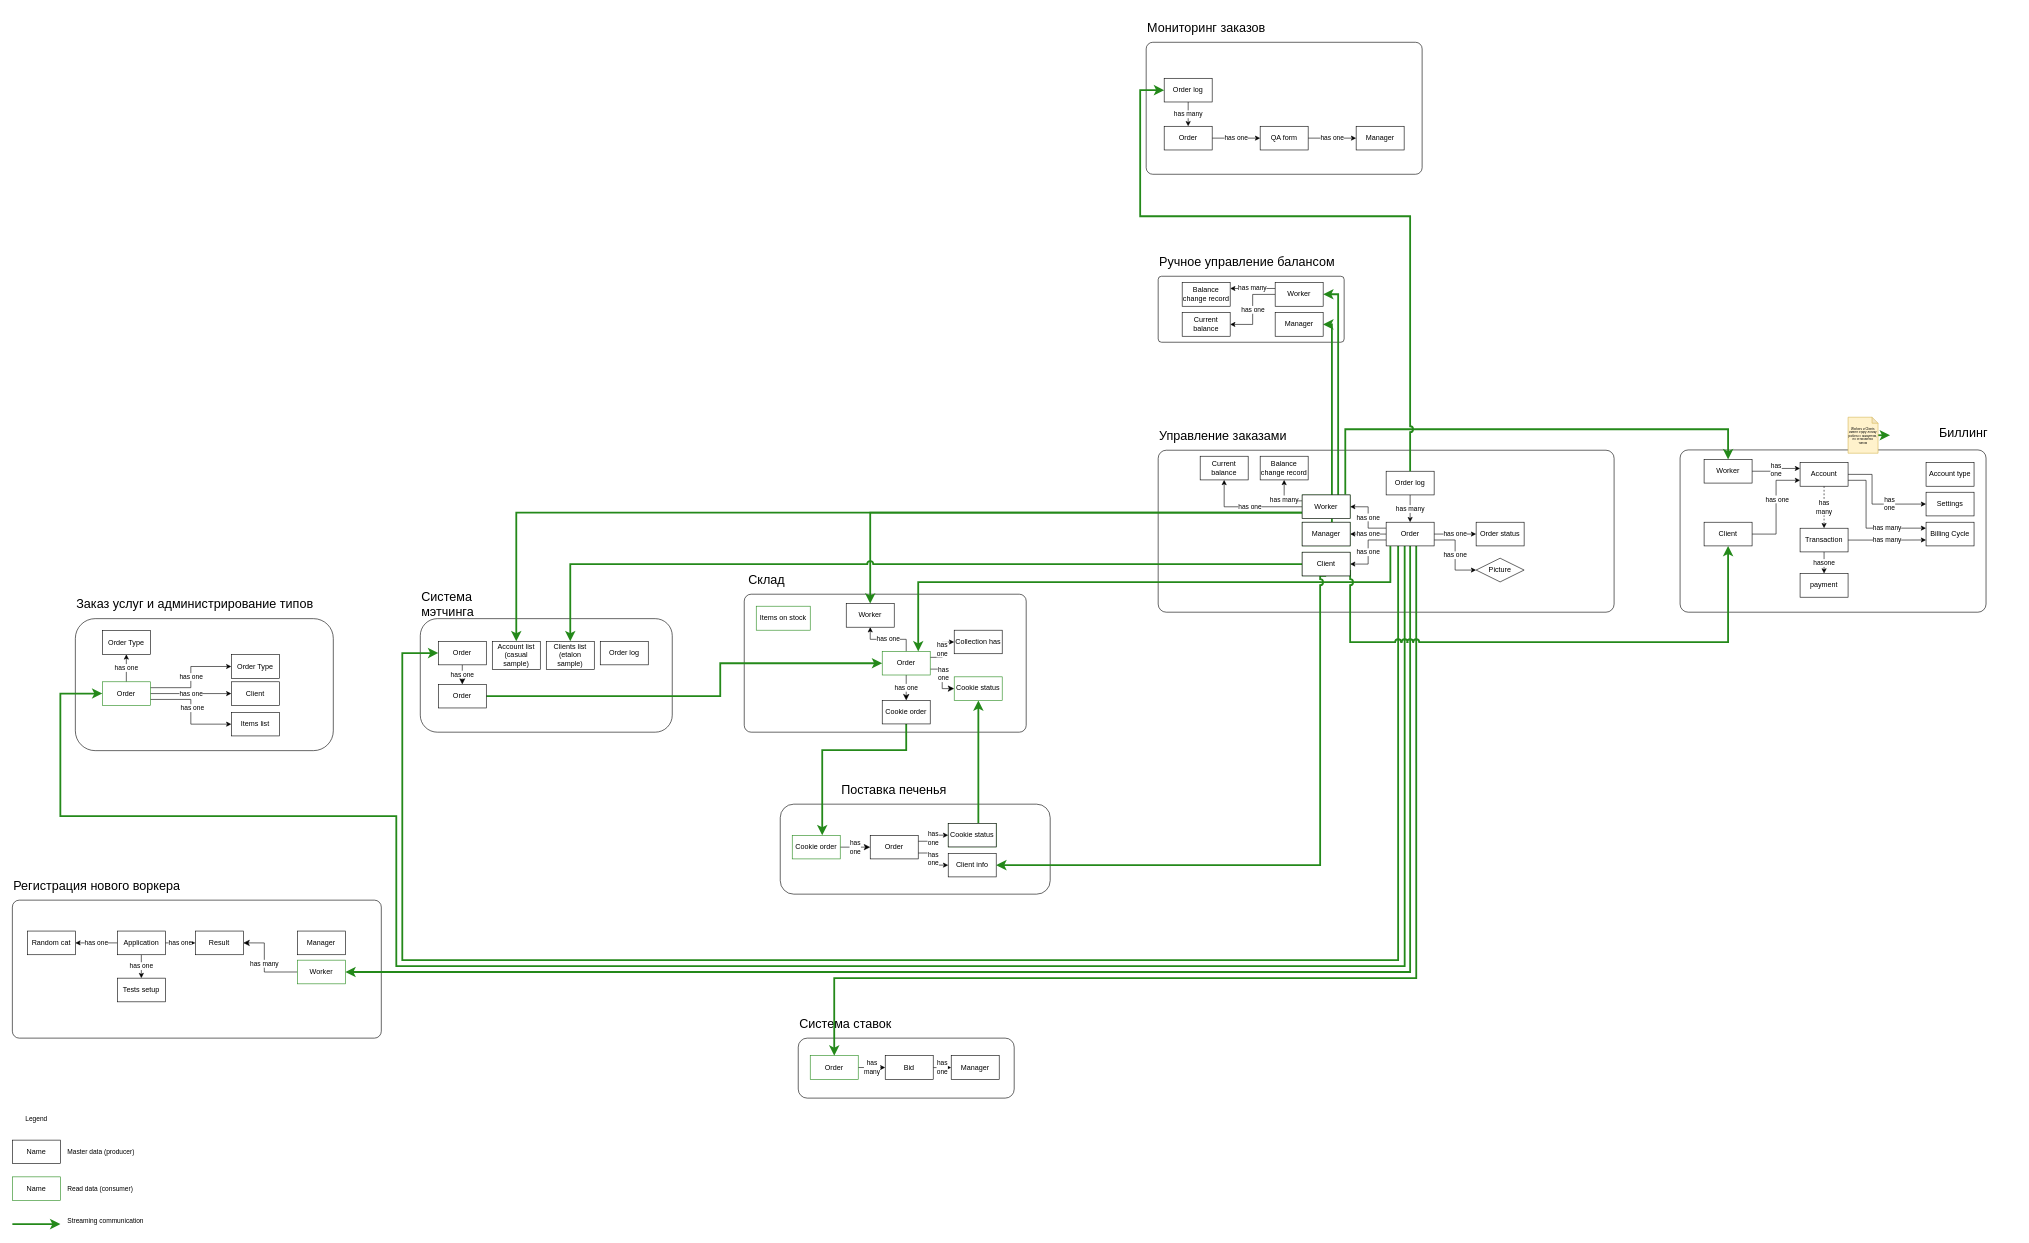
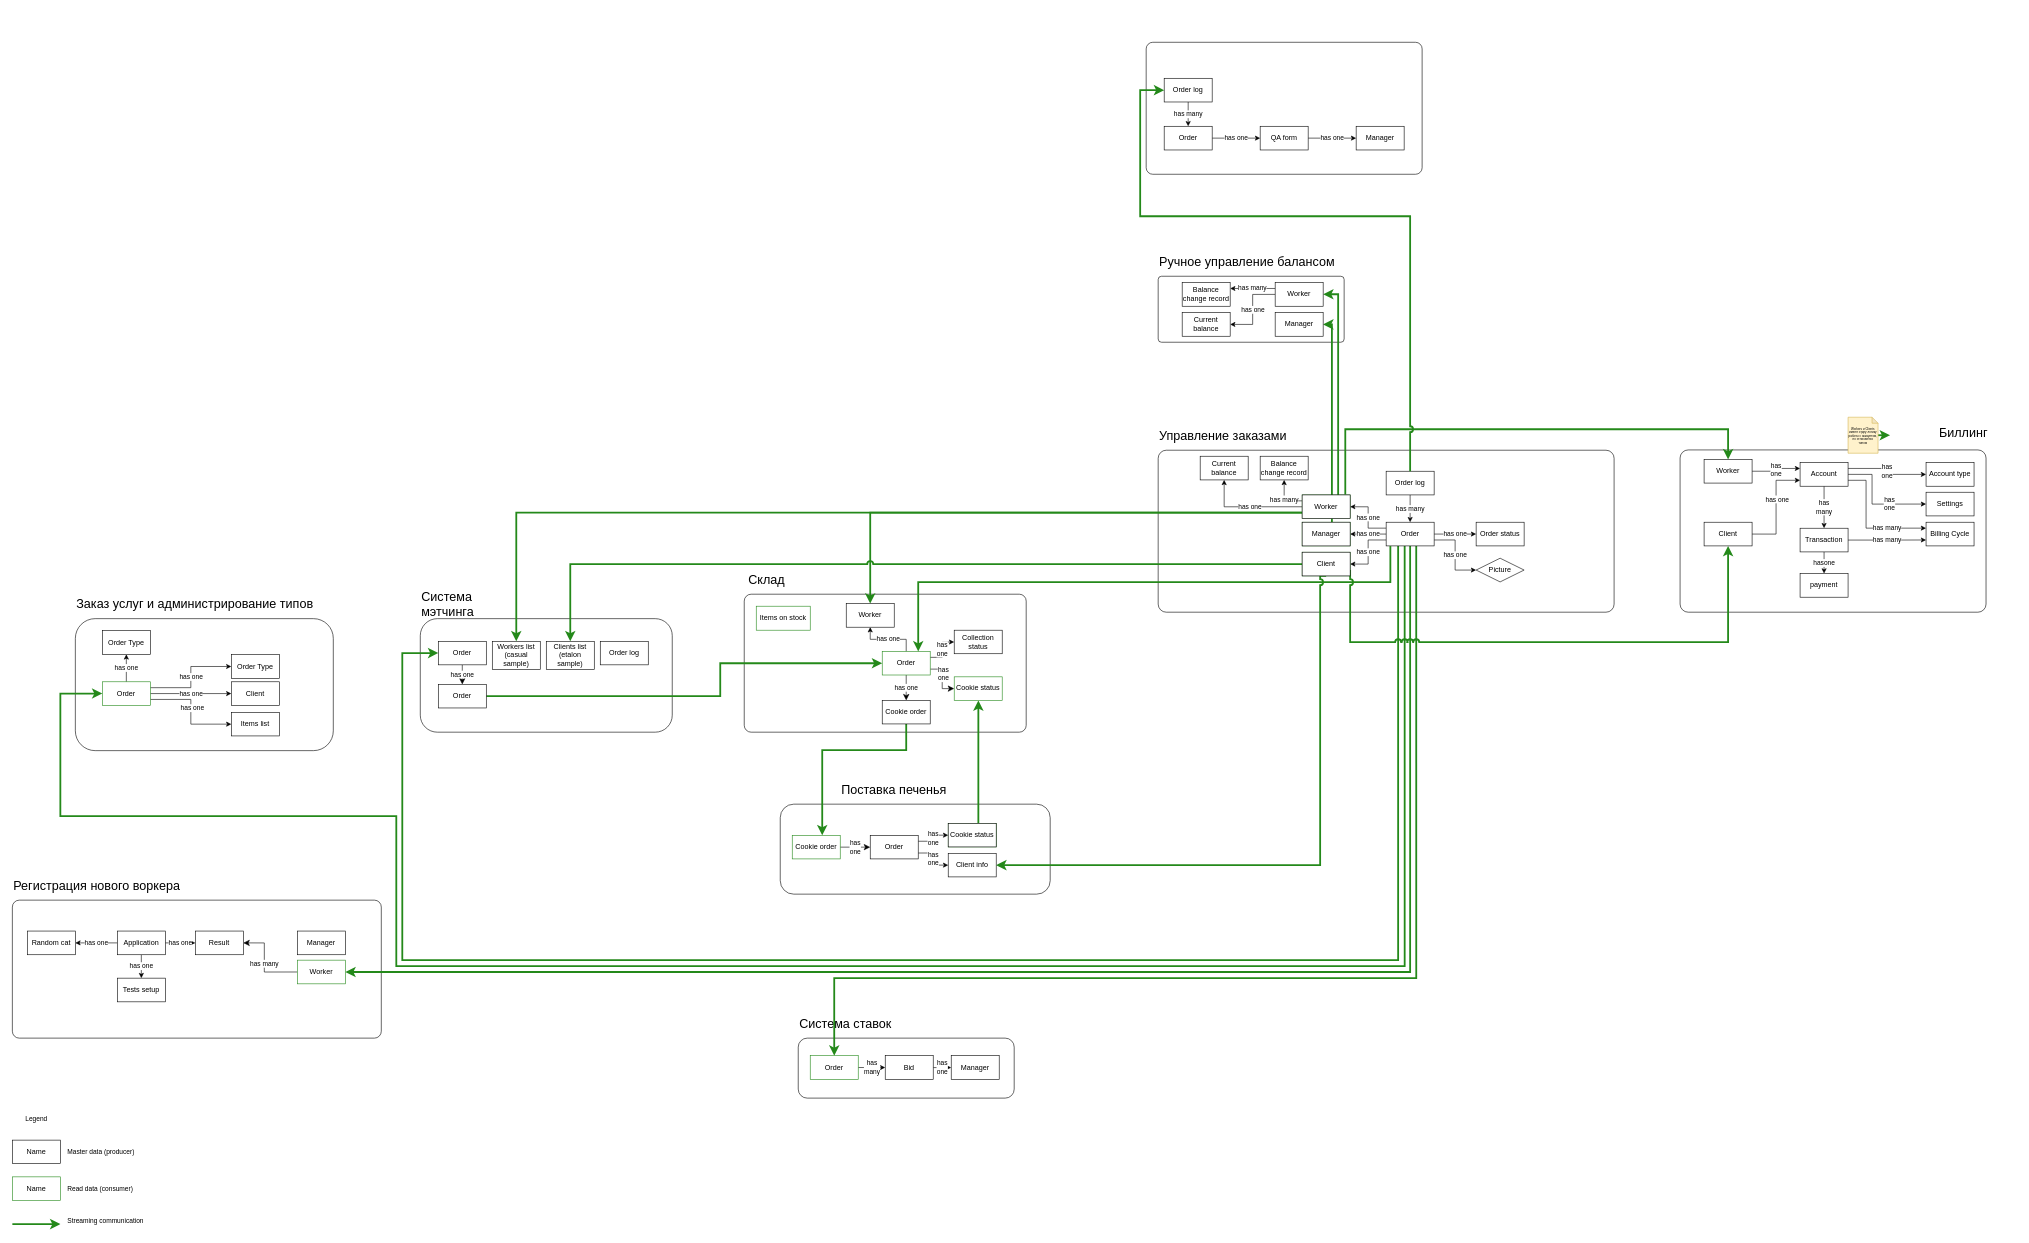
(1248, 27) -> none
none -> (1887, 469)
(1824, 492) -> (1824, 492)
(978, 642) -> (978, 642)
(516, 656) -> (516, 656)
